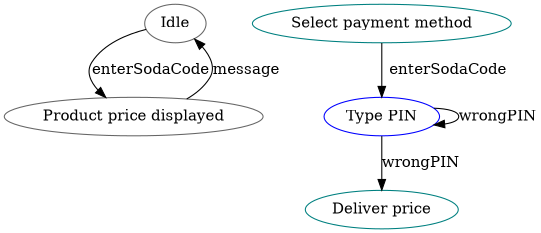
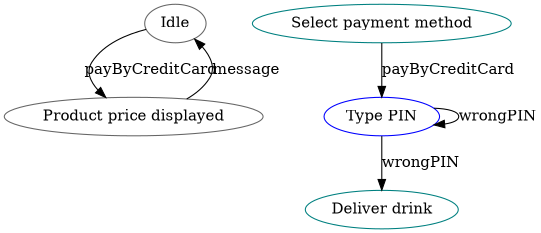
(151, 70) -> (151, 70)
(448, 70) -> (448, 70)
(382, 210) -> (382, 210)
